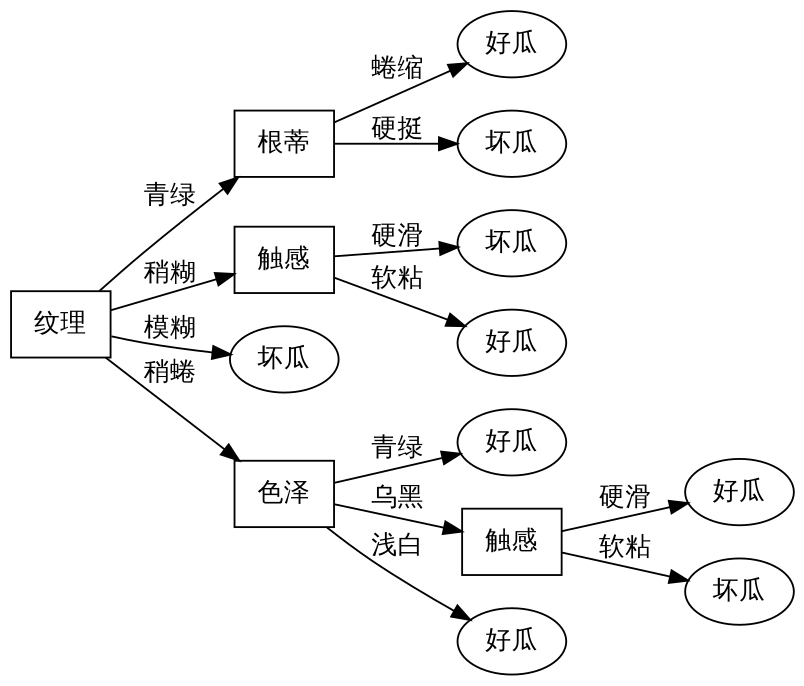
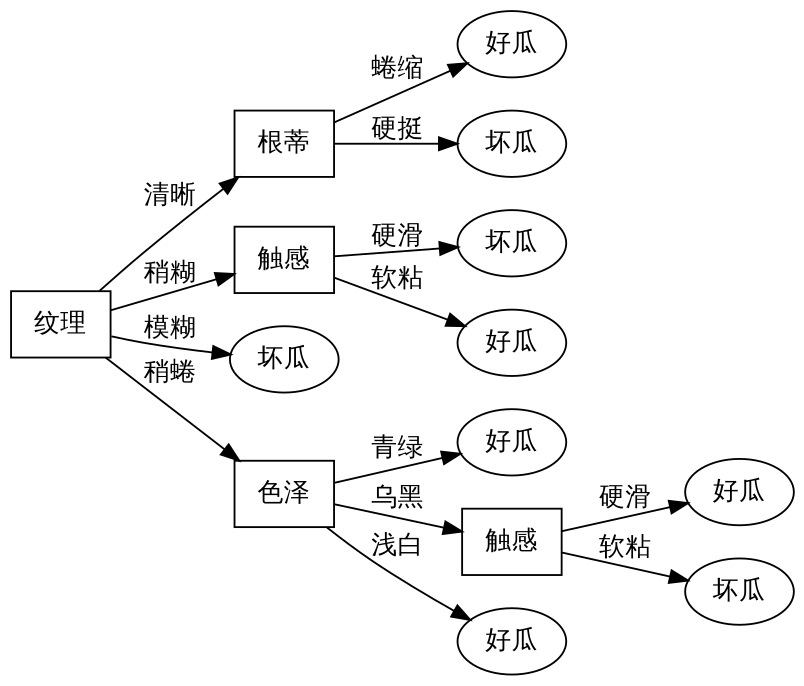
(170, 196) -> (170, 196)
